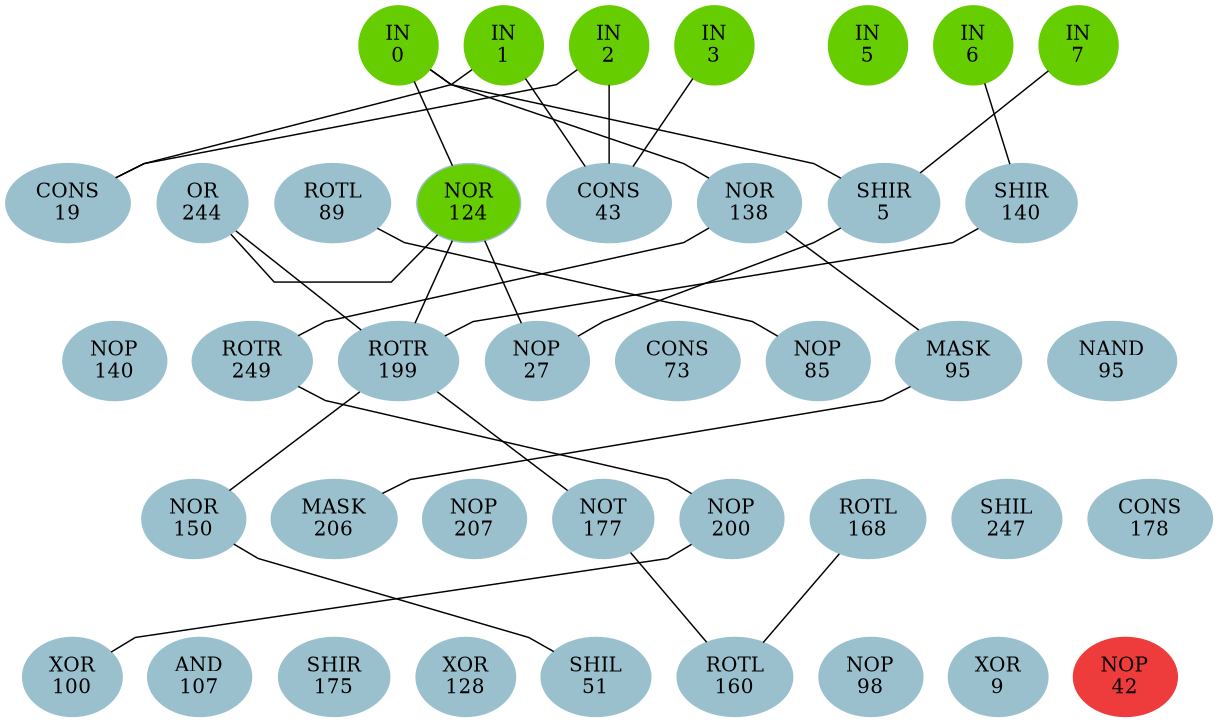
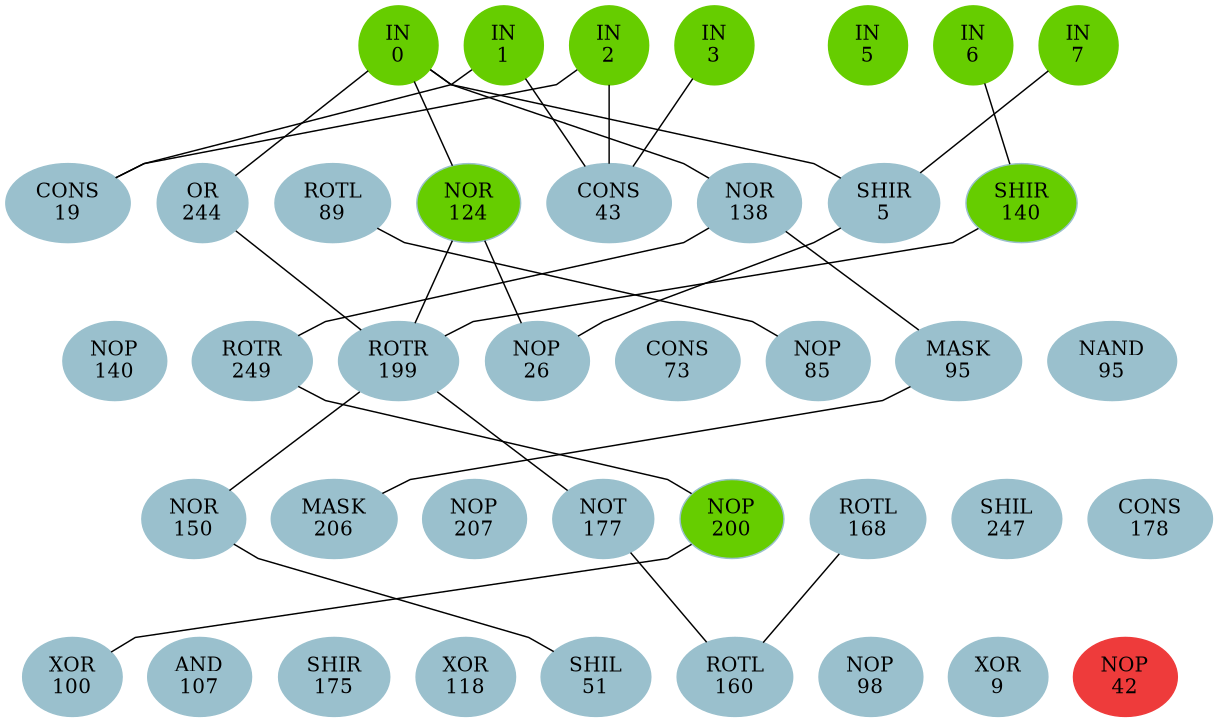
(1022, 203) -> (1022, 203)
(334, 282) -> (322, 107)
(537, 361) -> (537, 361)
(732, 519) -> (732, 519)
(466, 677) -> (466, 677)
